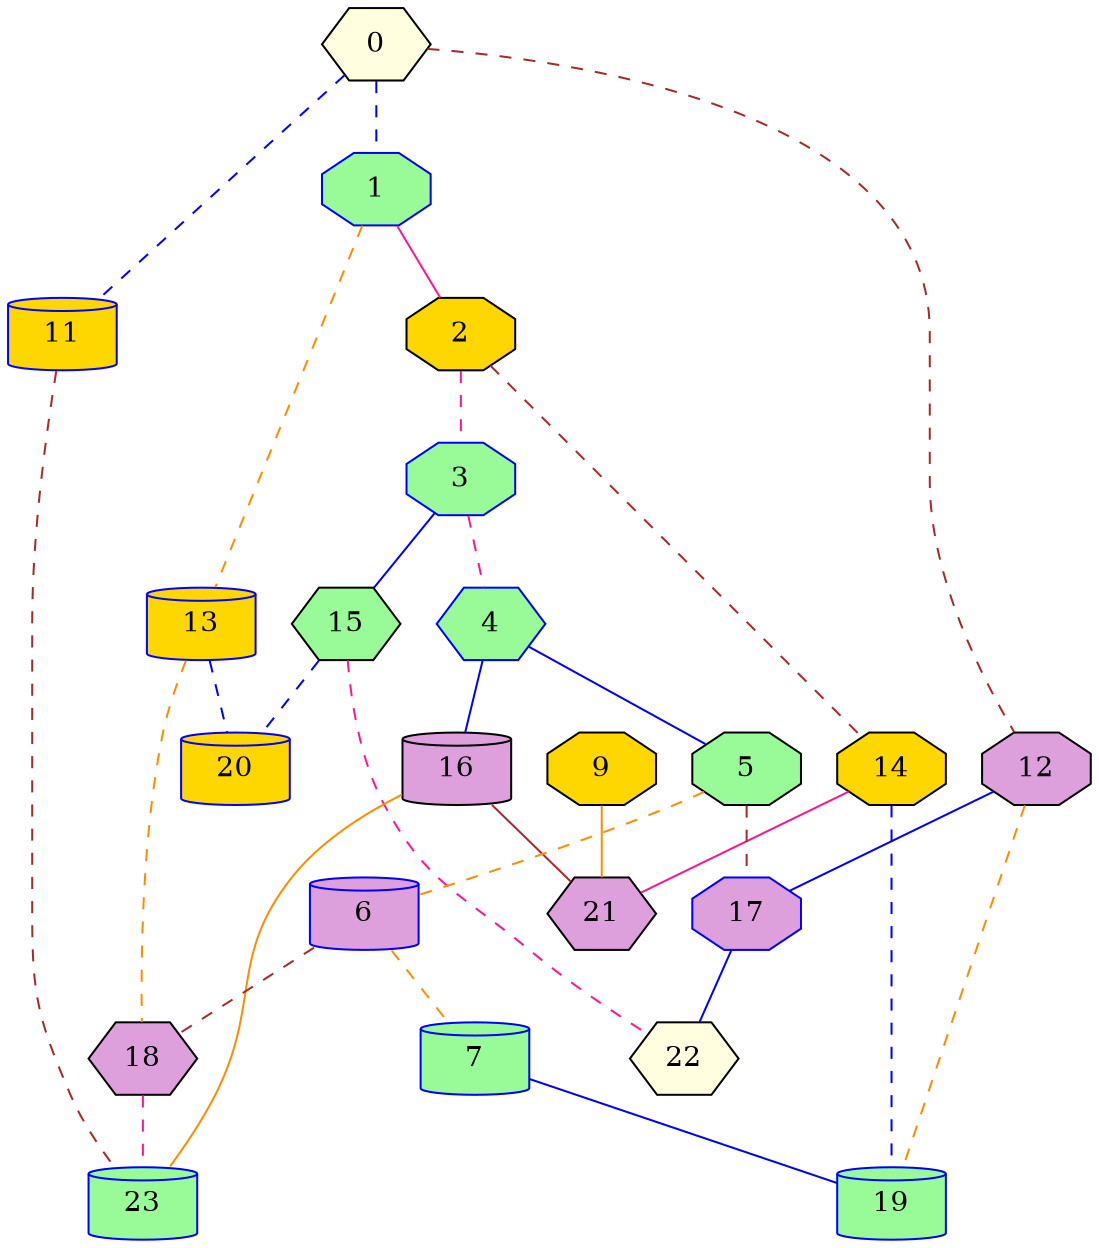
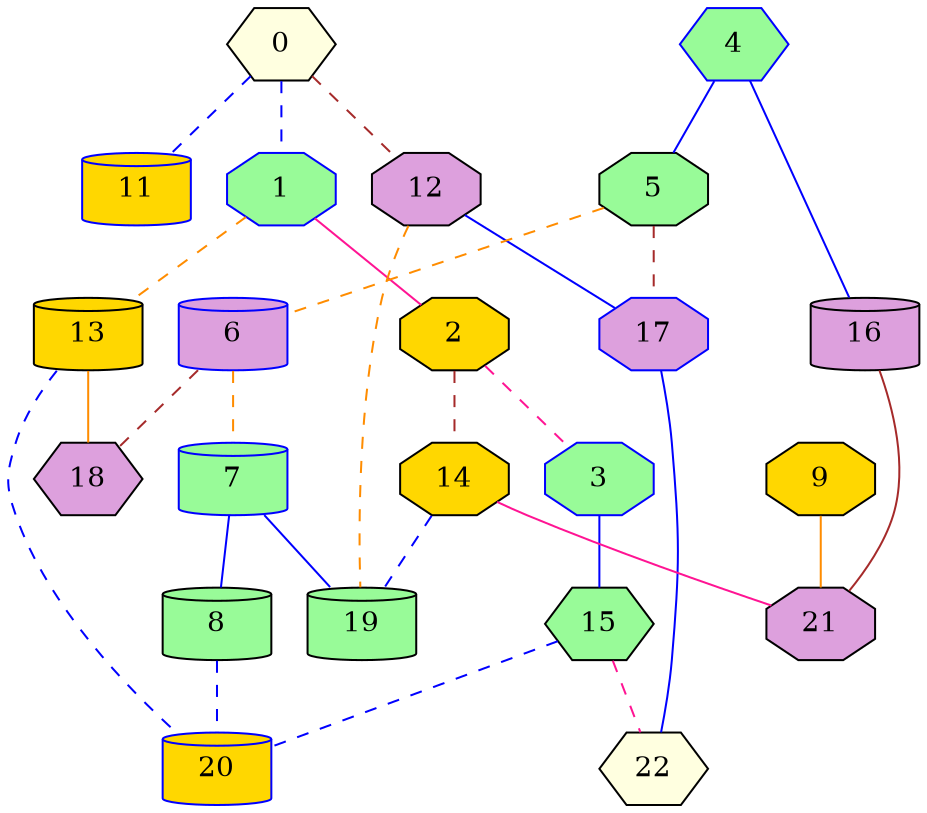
(476, 552) -> none
(201, 624) -> (88, 334)
none -> (217, 624)
(148, 839) -> (88, 407)
(602, 914) -> (821, 624)
(143, 1203) -> none
(892, 1203) -> (362, 624)
